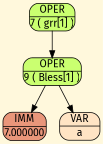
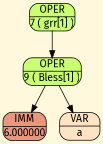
(25, 133) -> (25, 133)
